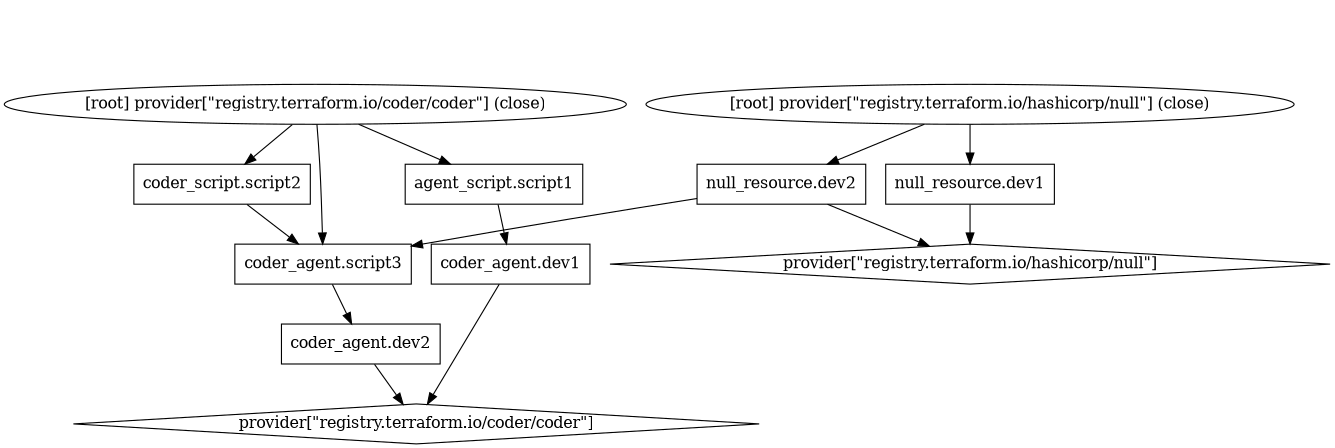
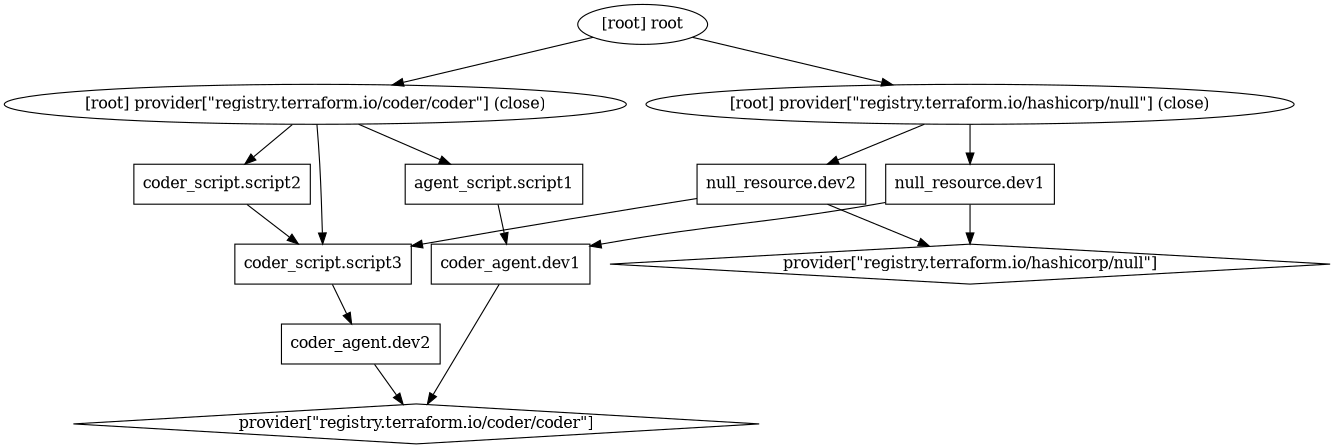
none -> (643, 24)
none -> (743, 223)
(323, 264) -> (323, 264)
